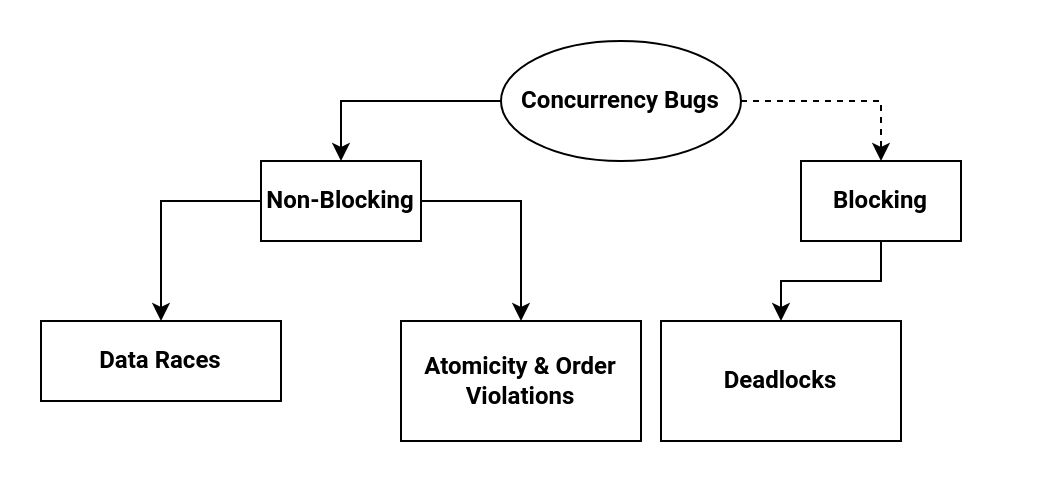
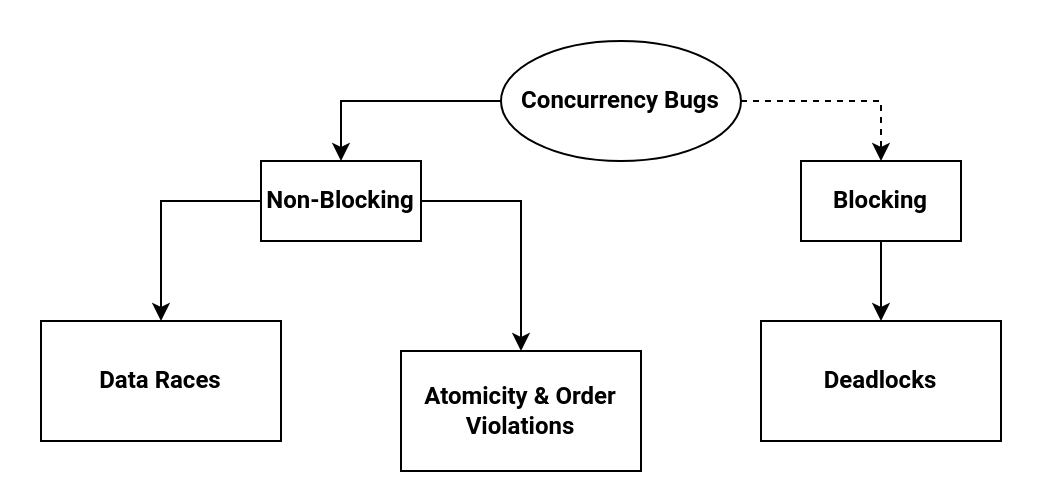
(161, 361) -> (161, 381)
(521, 381) -> (521, 411)
(781, 381) -> (881, 381)
